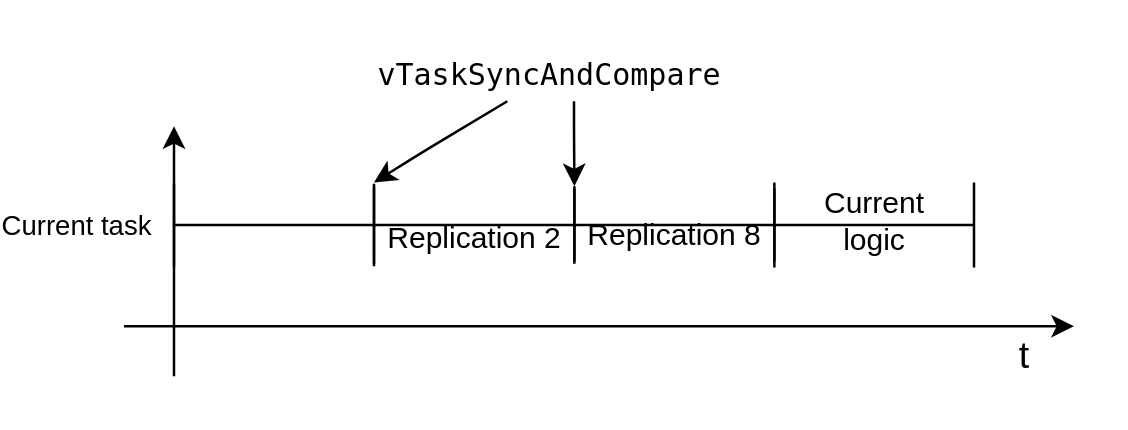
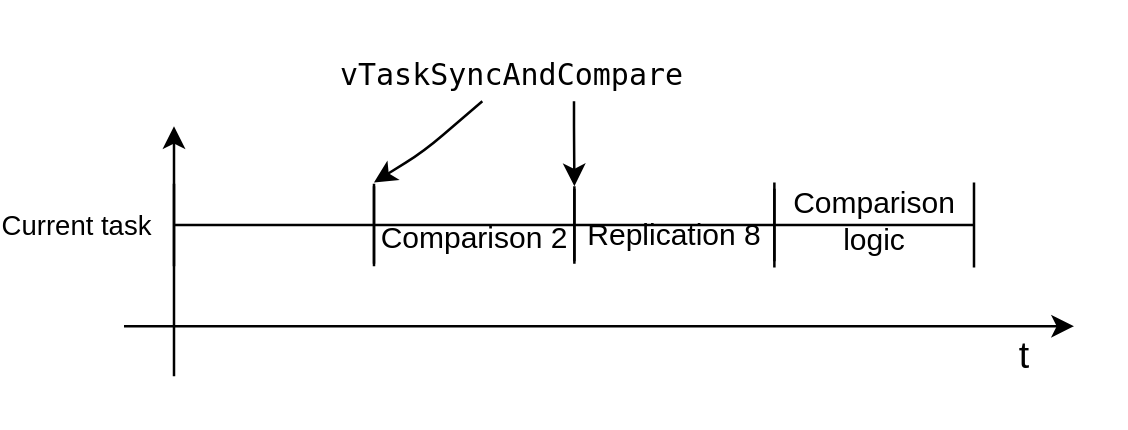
(549, 76) -> (511, 76)
(875, 221) -> (875, 221)
(475, 239) -> (475, 239)
